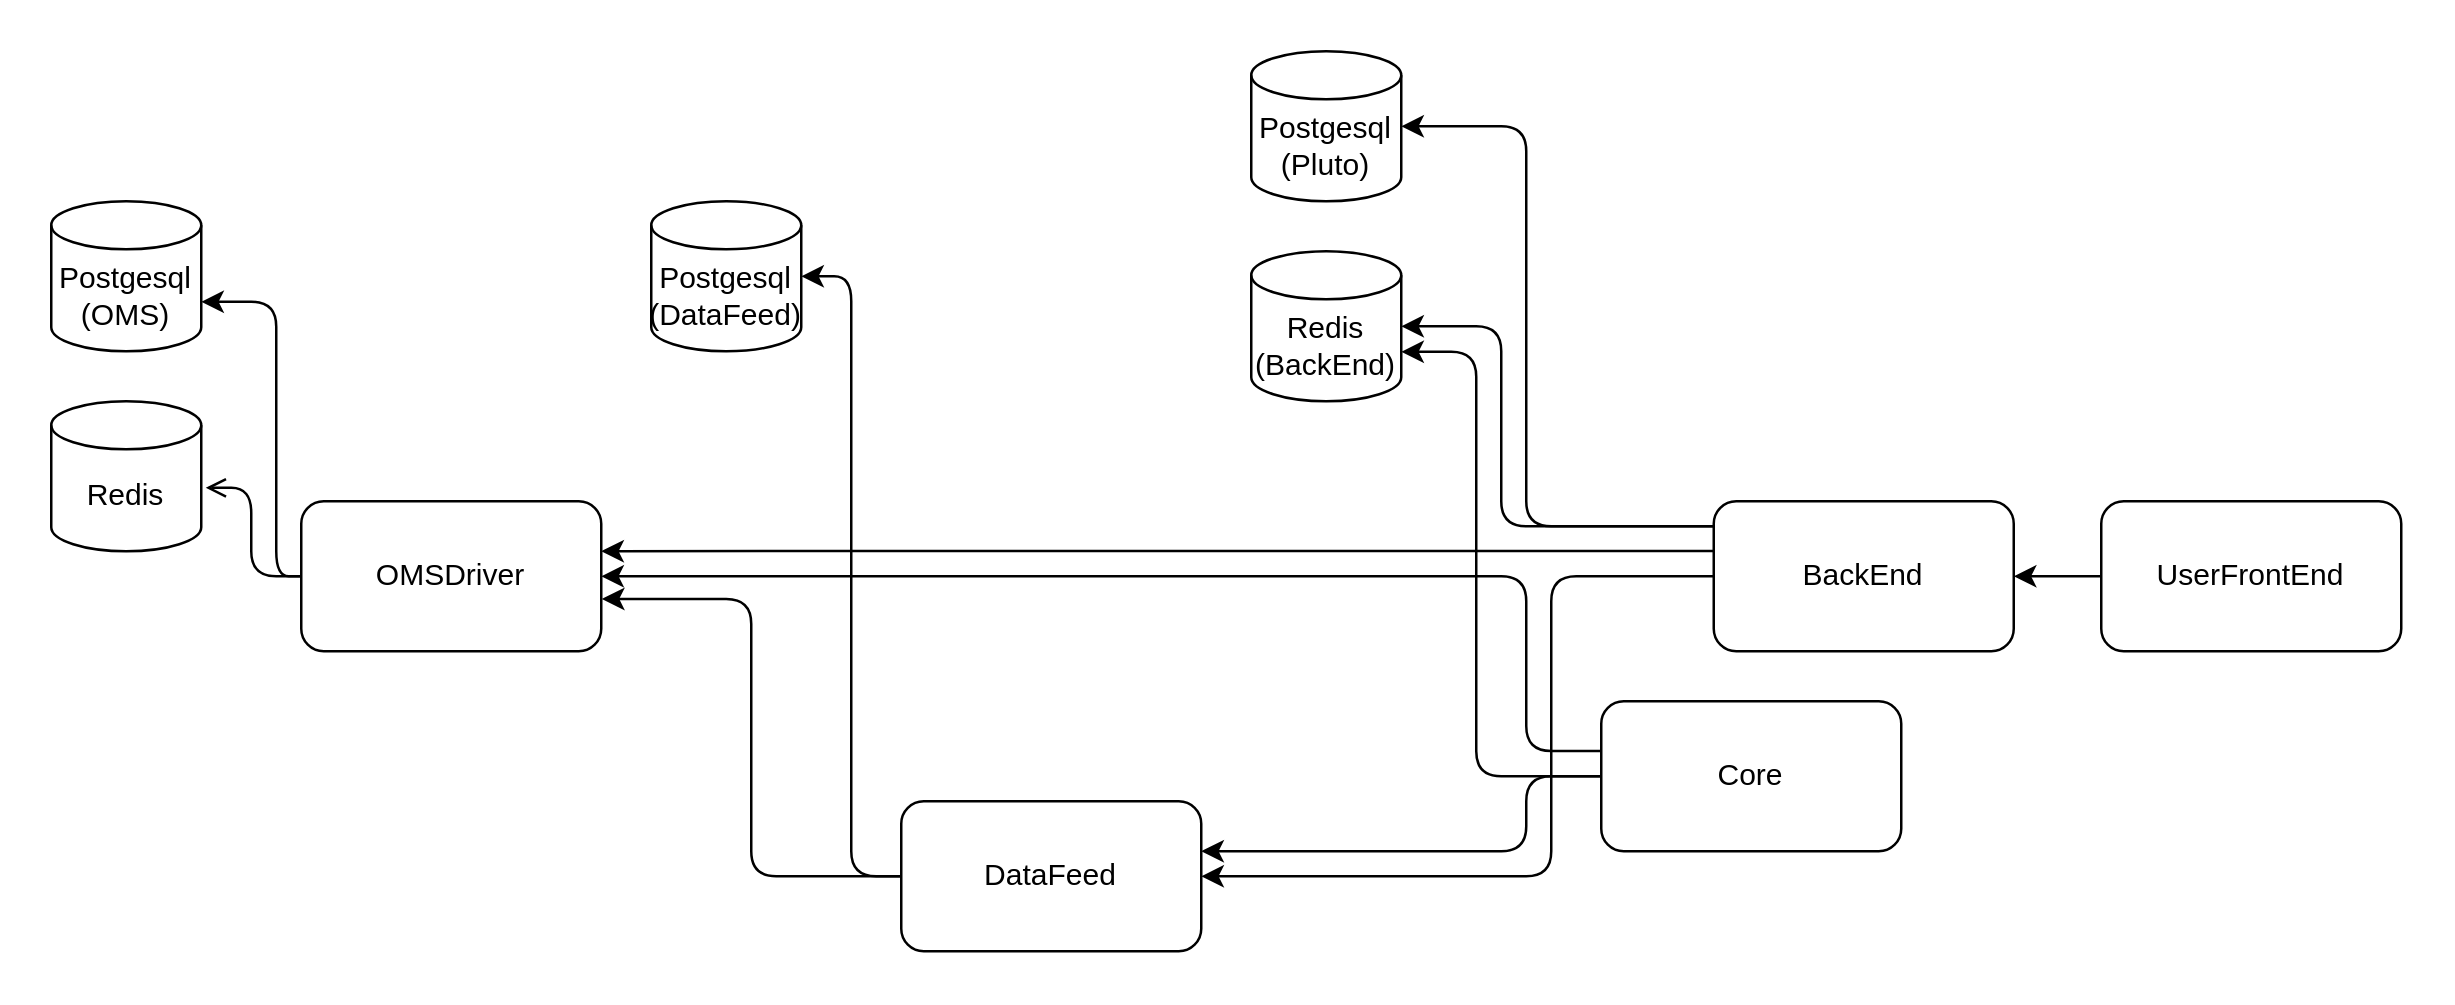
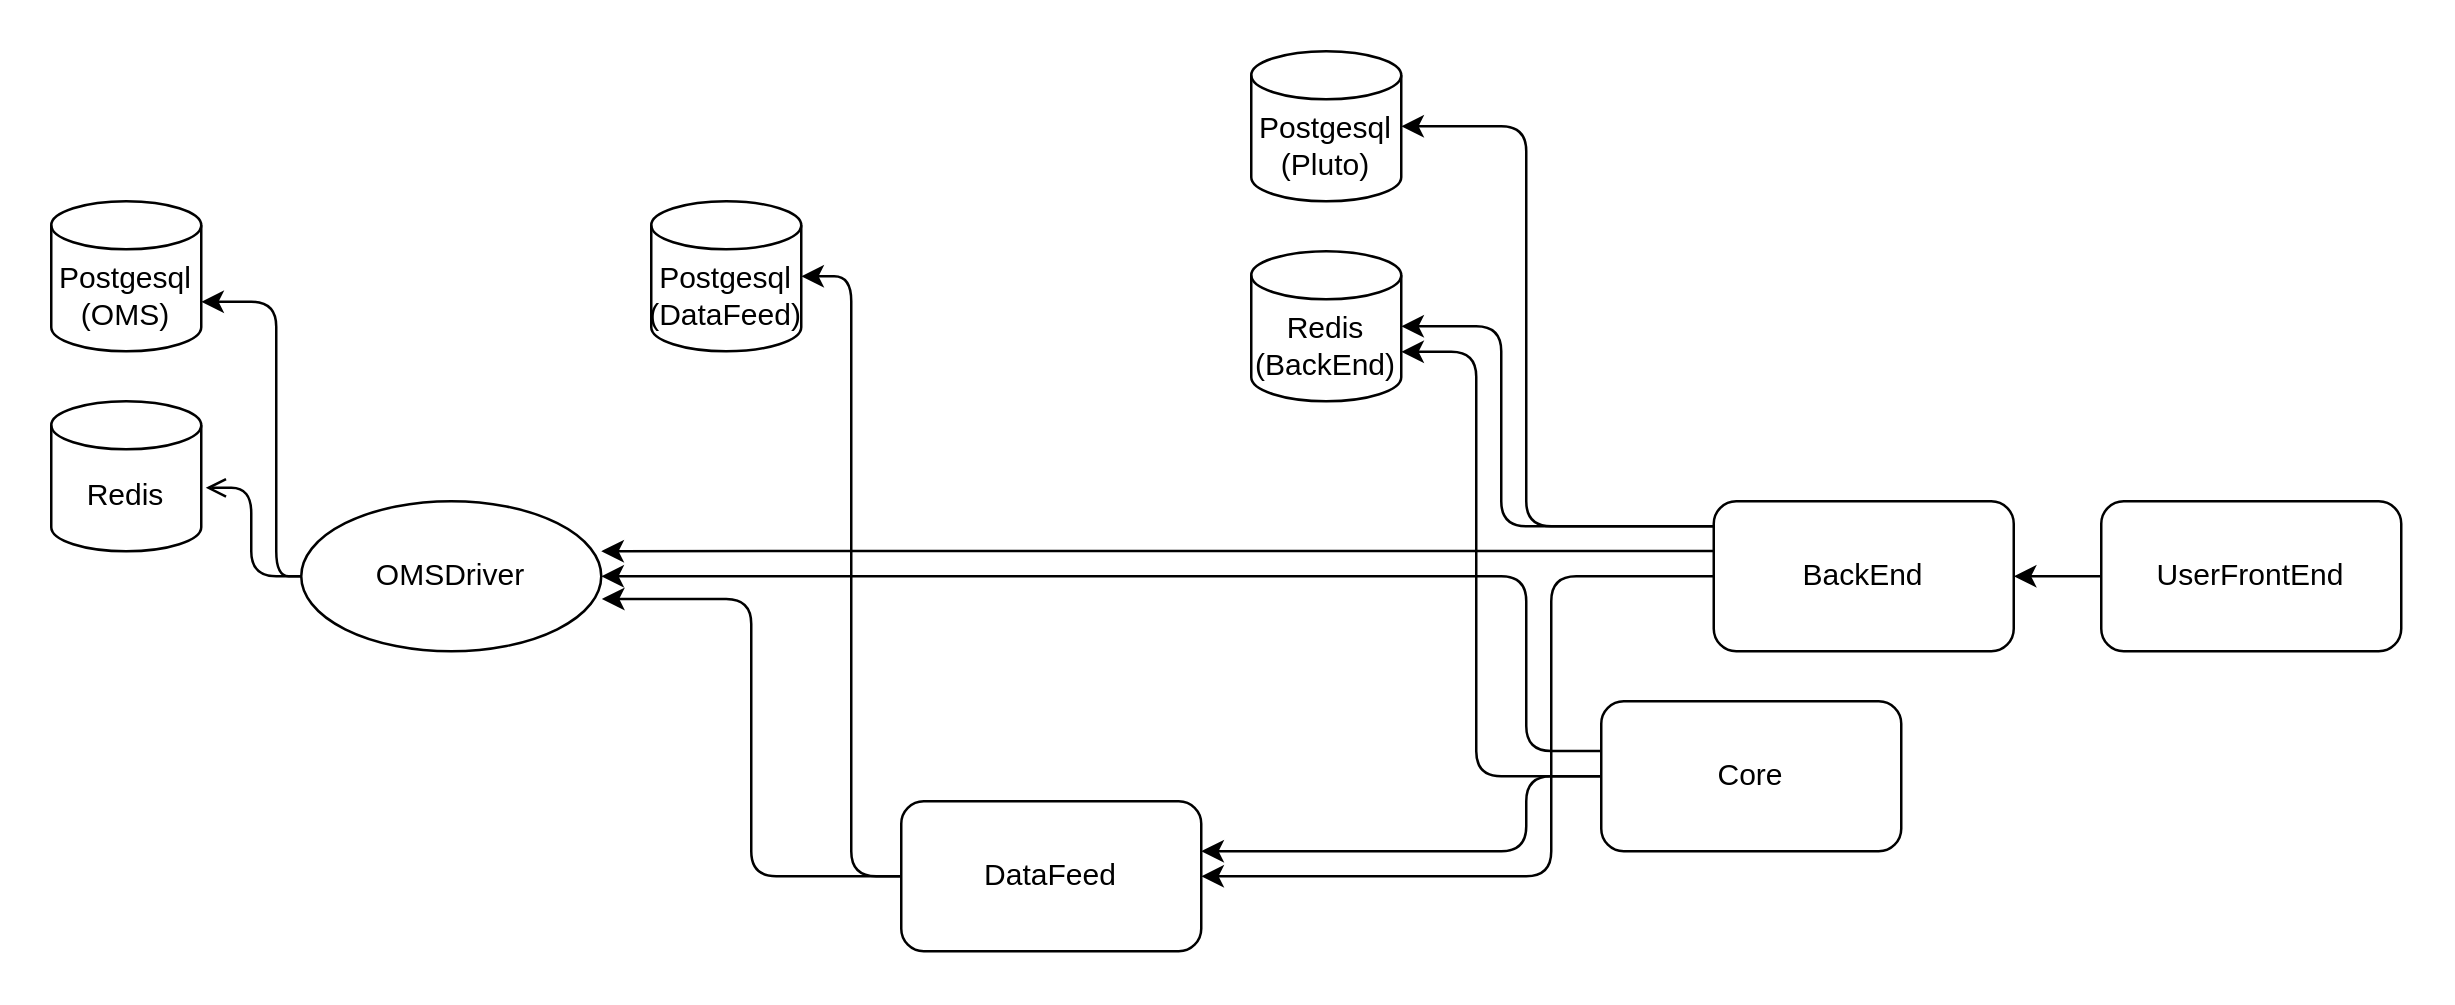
(451, 576) -> (451, 576)
